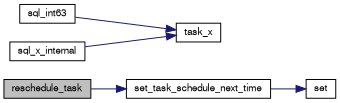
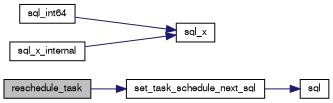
(47, 14) -> (47, 14)
(198, 33) -> (196, 33)
(198, 89) -> (196, 89)
(321, 89) -> (315, 89)
